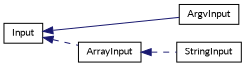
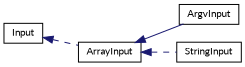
(116, 24) -> (164, 31)
